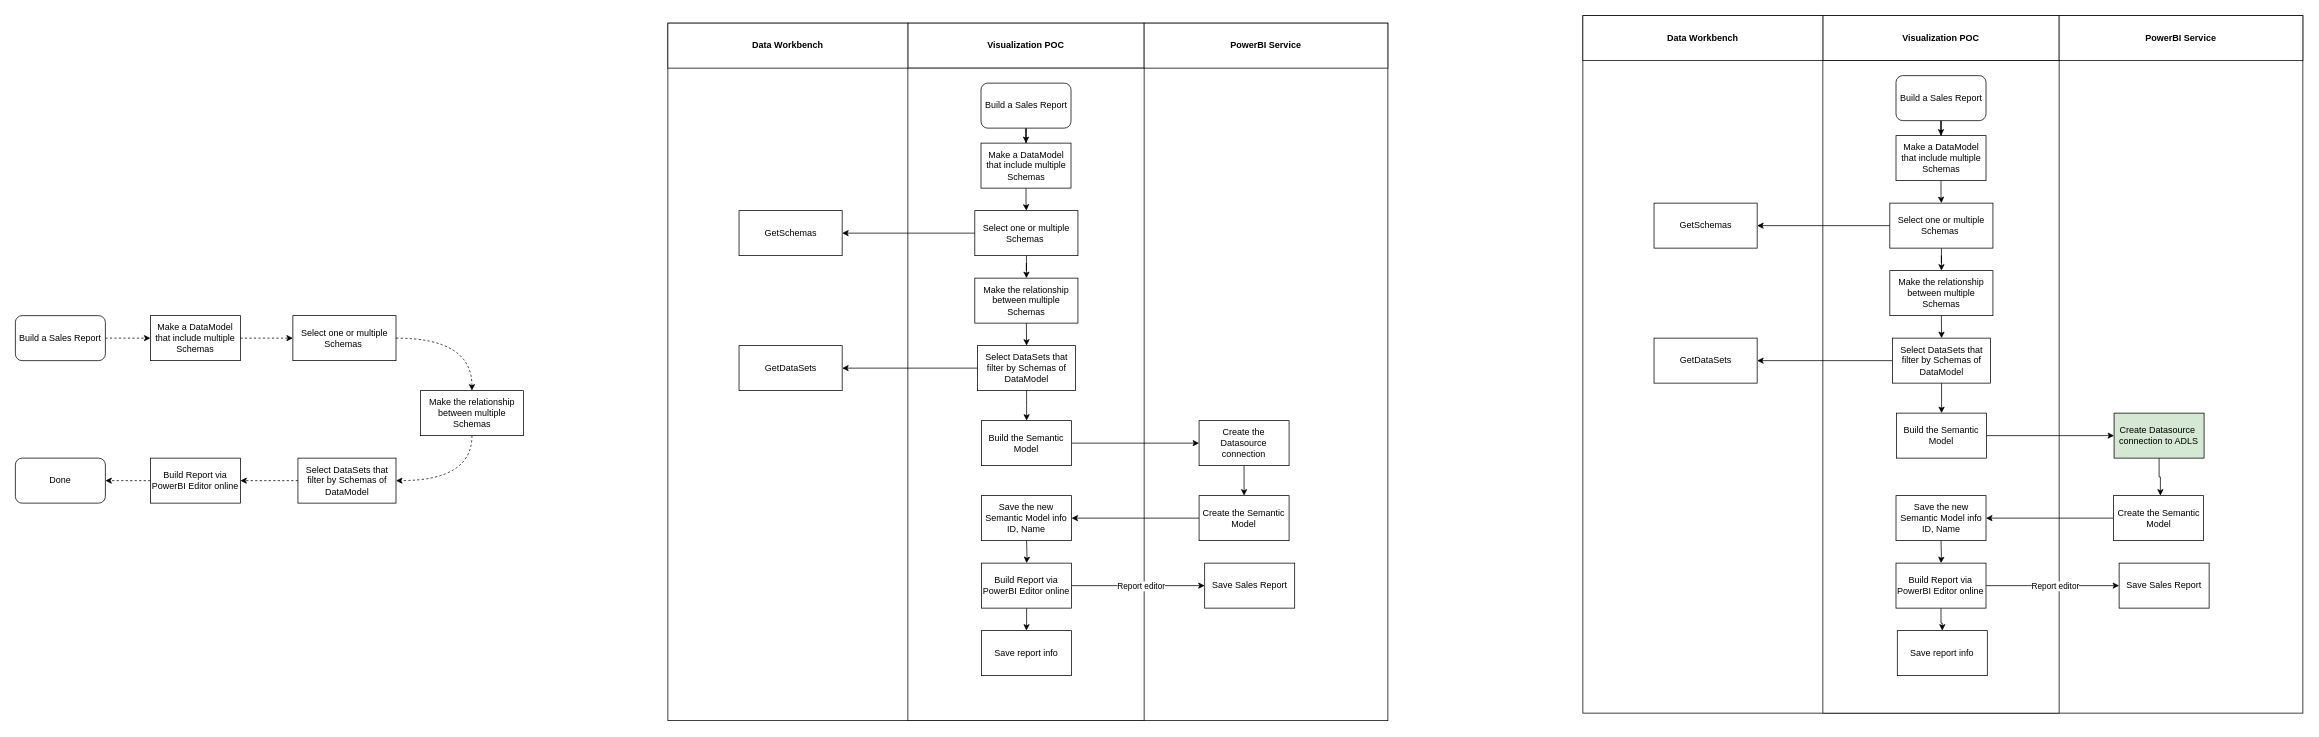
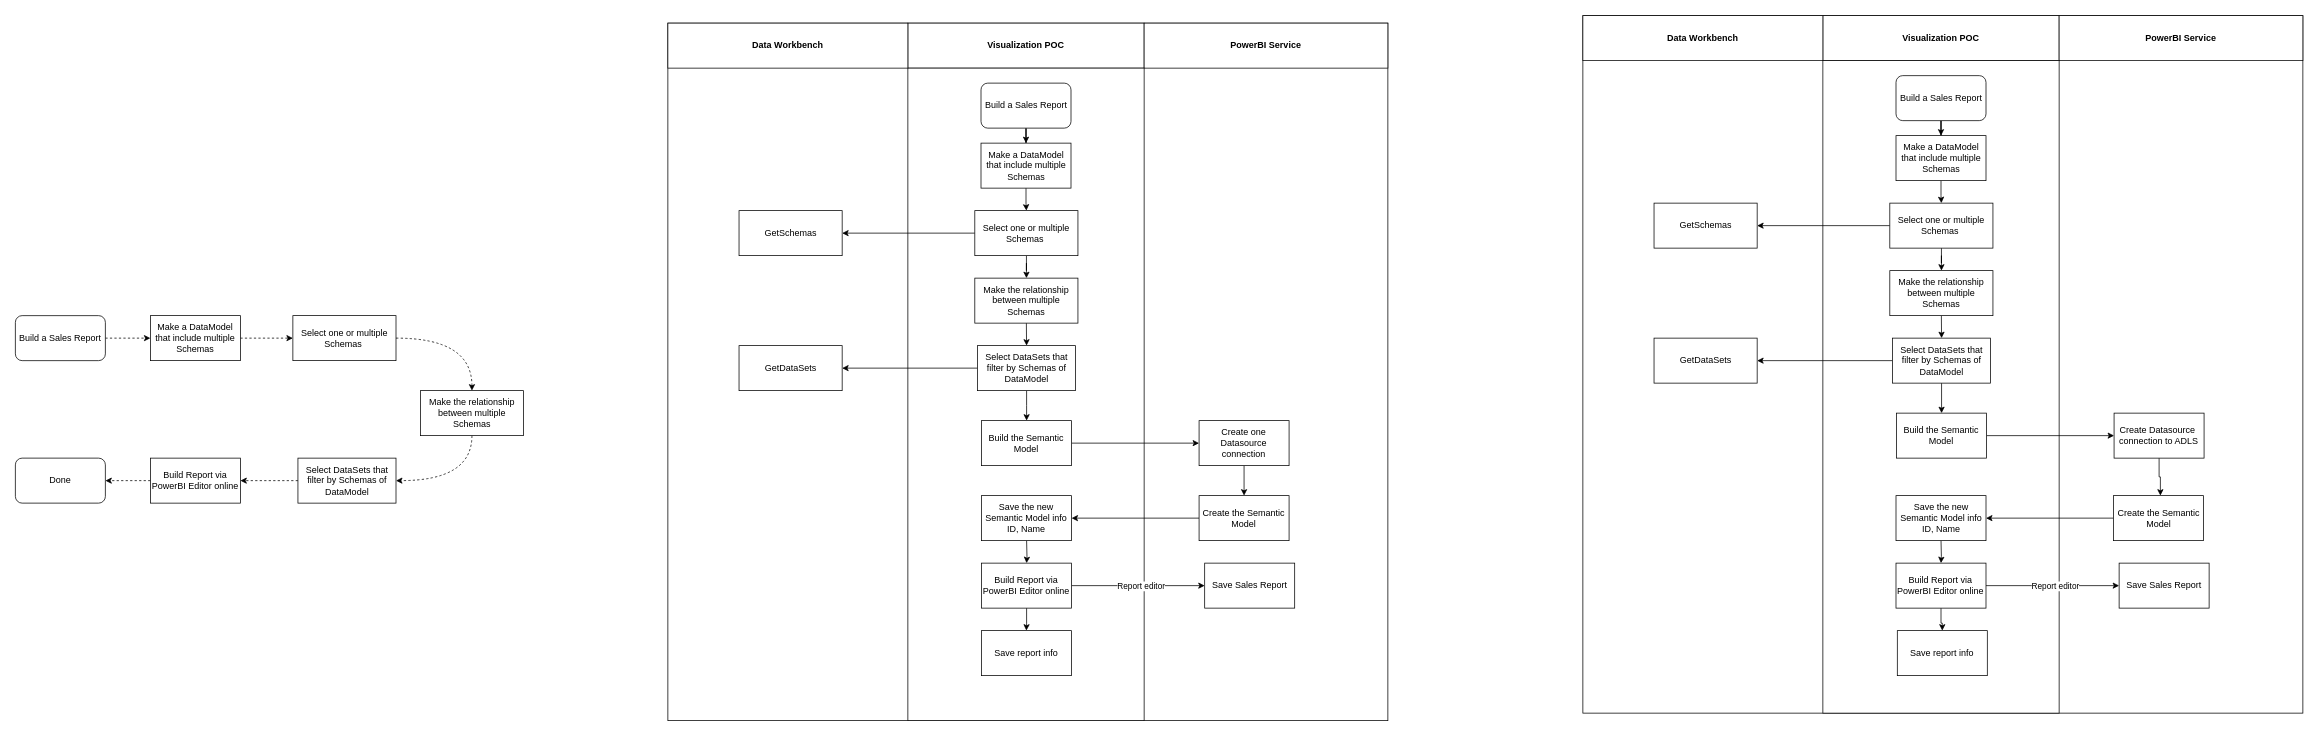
(2159, 435) -> (2159, 435)
(1244, 443) -> (1244, 443)
